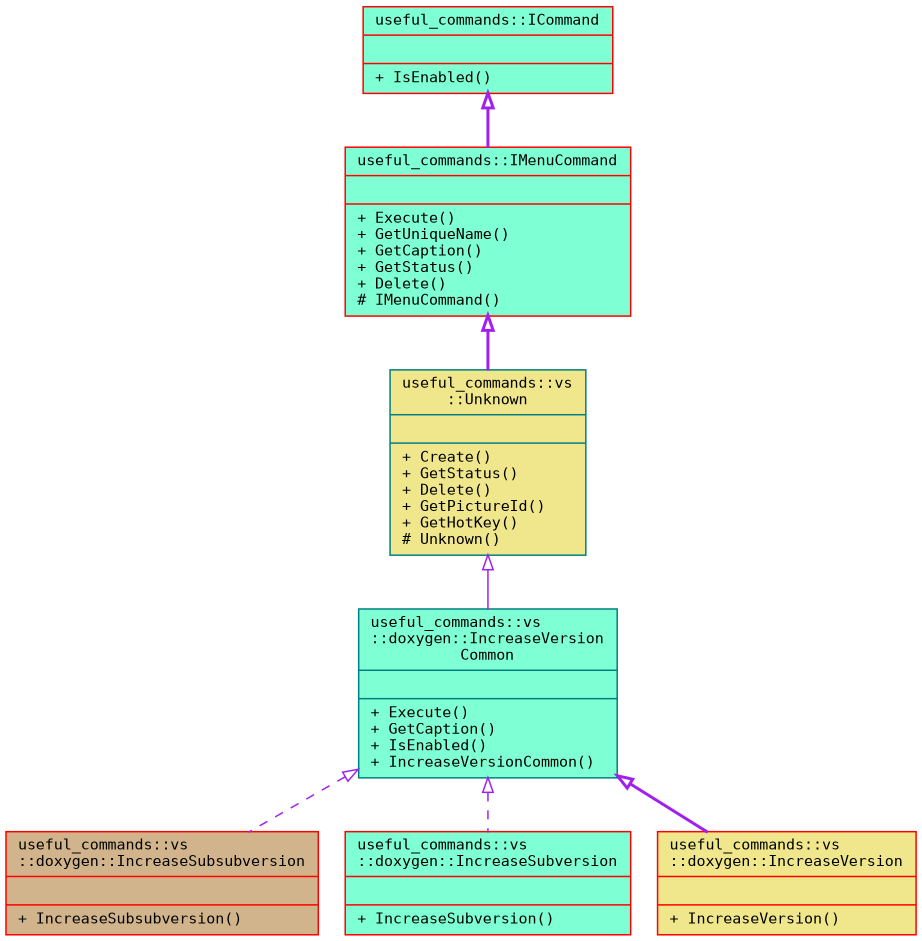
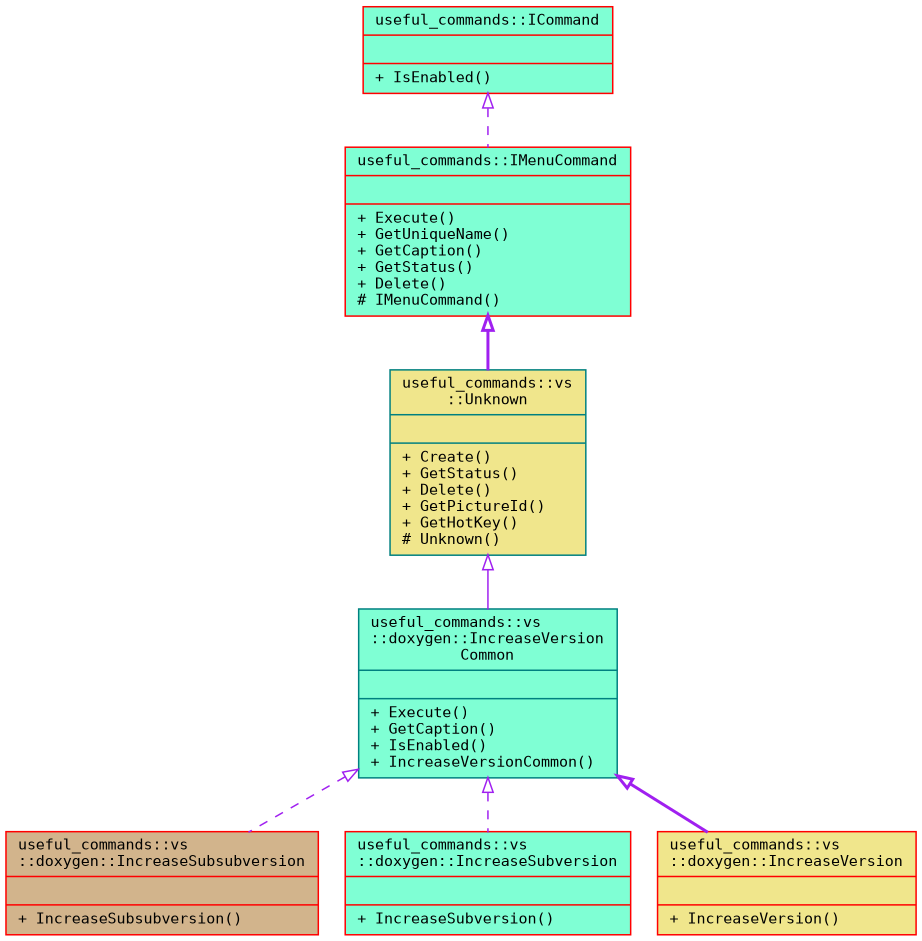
(488, 128) -> (488, 128)
